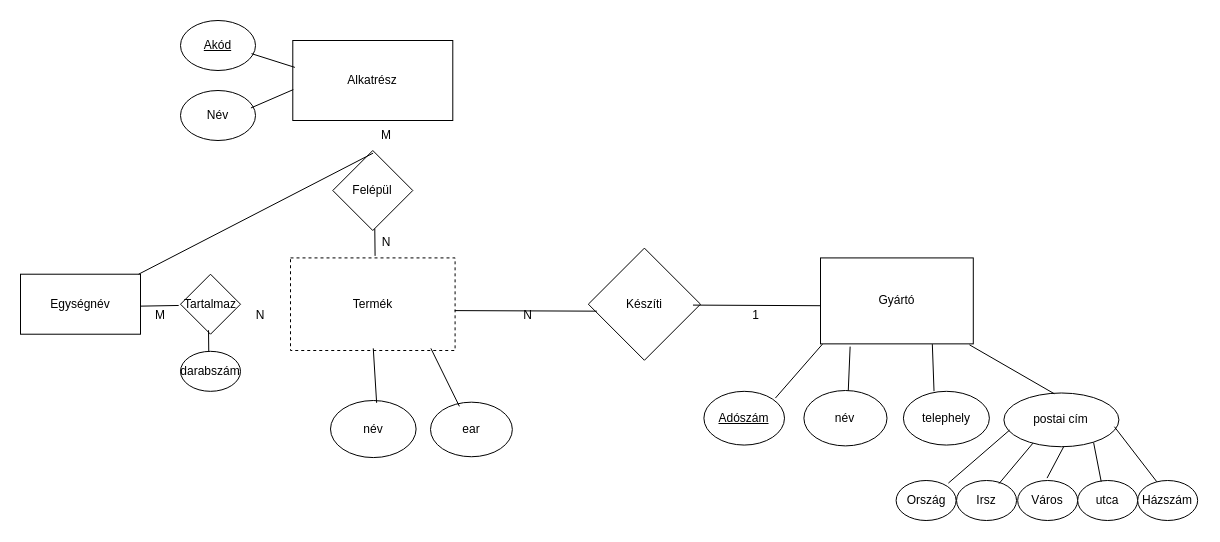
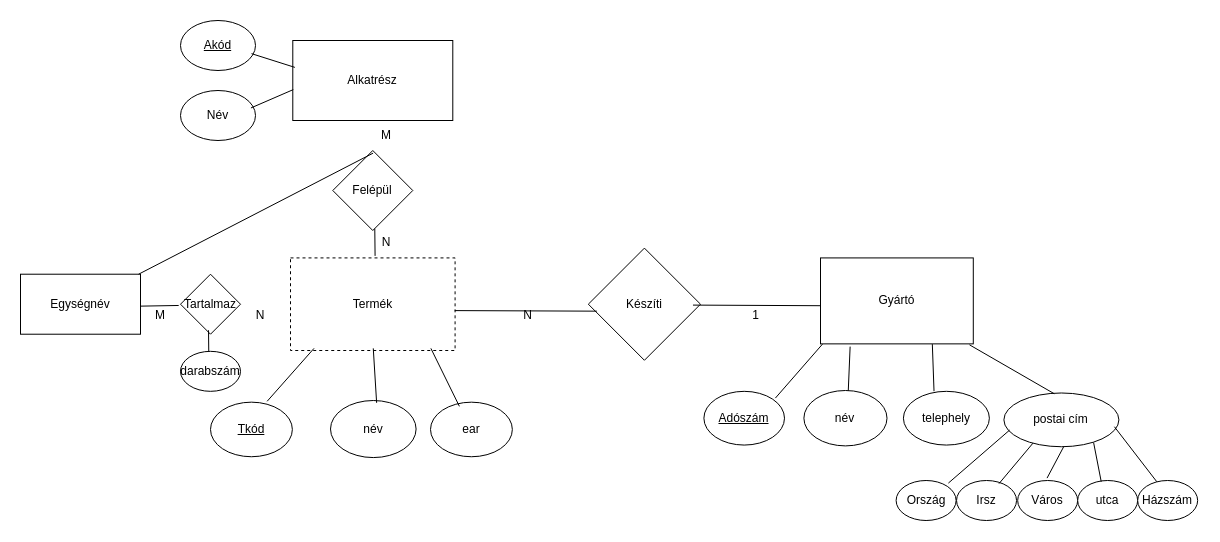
none -> (291, 375)
none -> (251, 429)
